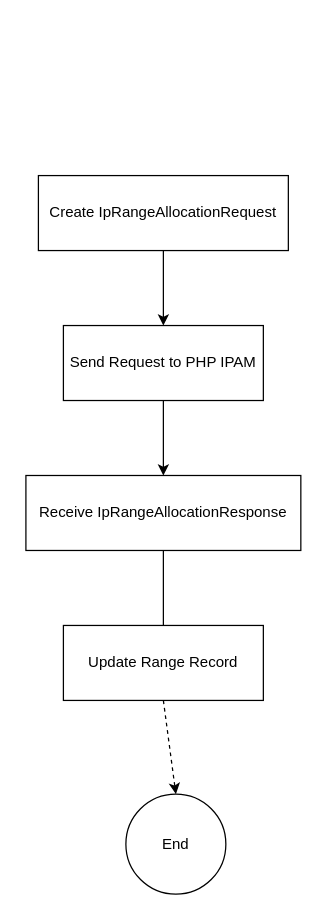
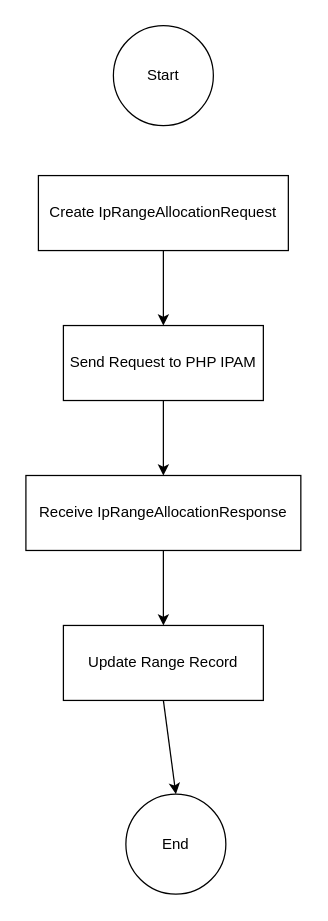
none -> (163, 76)
(163, 619) -> (163, 616)
(169, 743) -> (169, 743)
